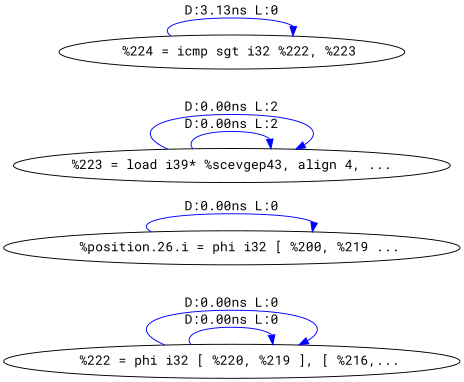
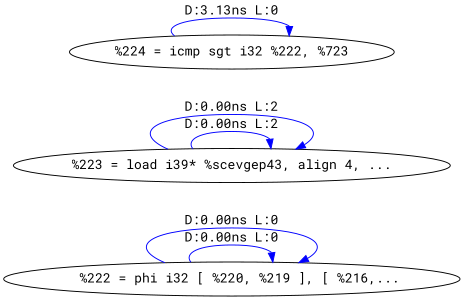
(232, 52) -> (232, 52)
(232, 248) -> none
